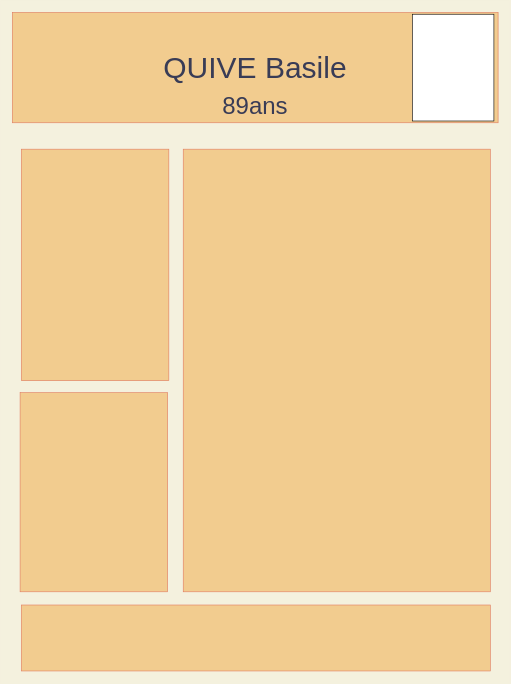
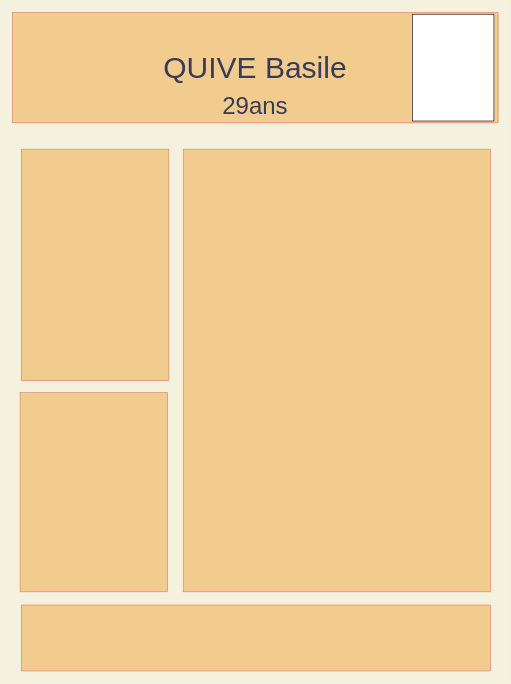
(255, 68) -> (255, 68)
